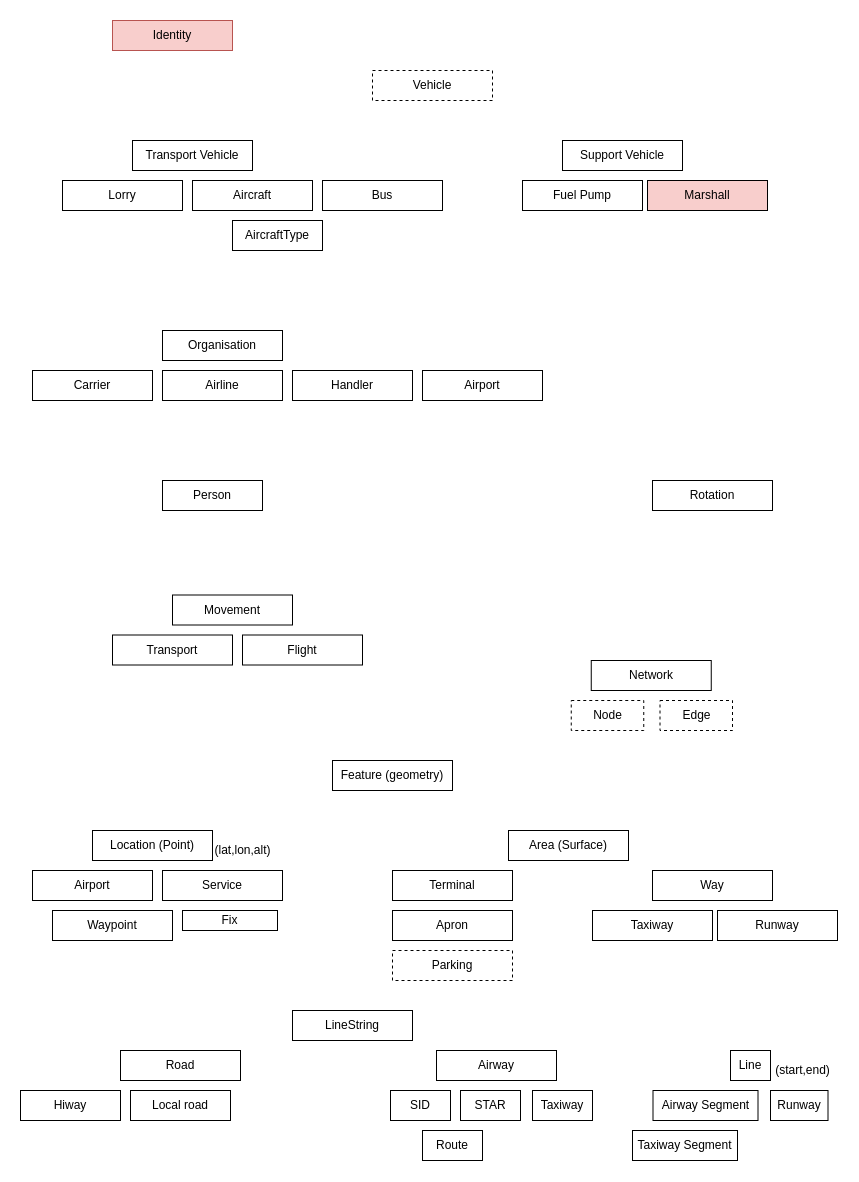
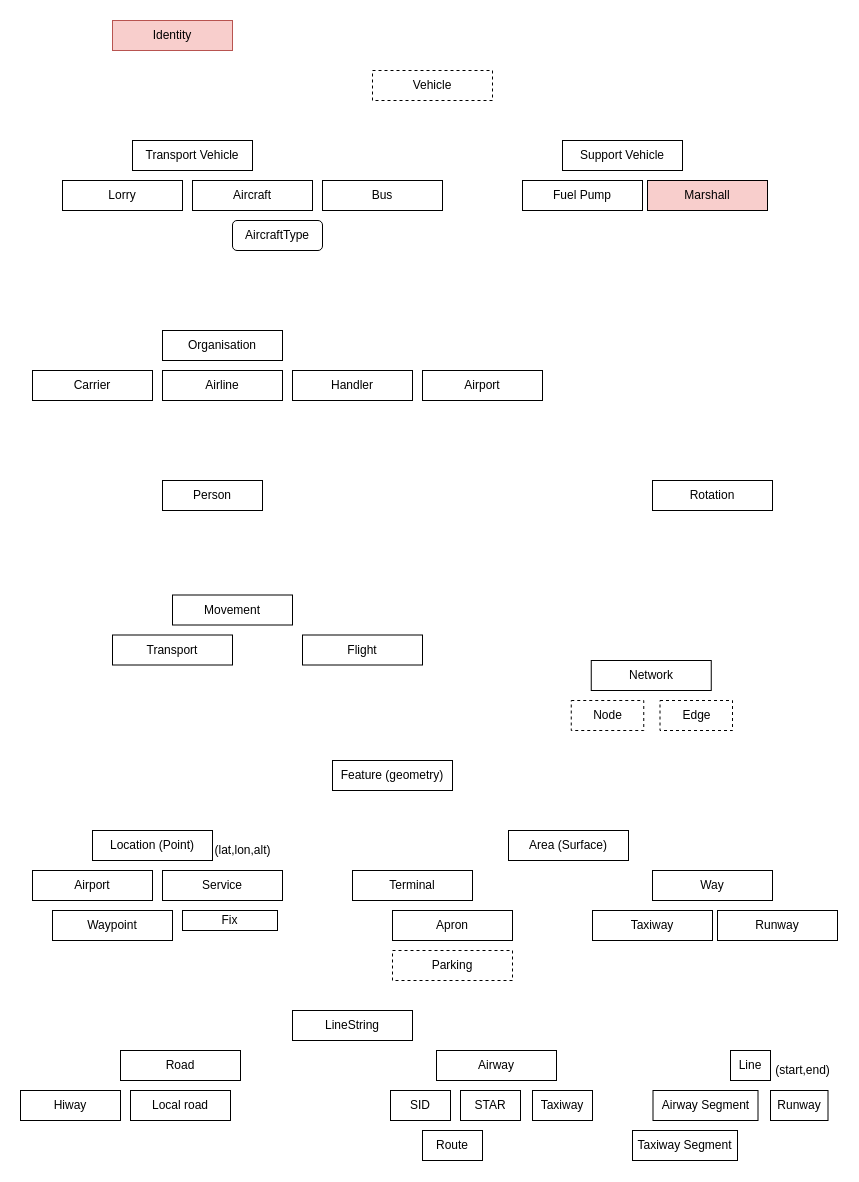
(278, 236) -> (278, 236)
(303, 650) -> (363, 650)
(453, 886) -> (413, 886)
